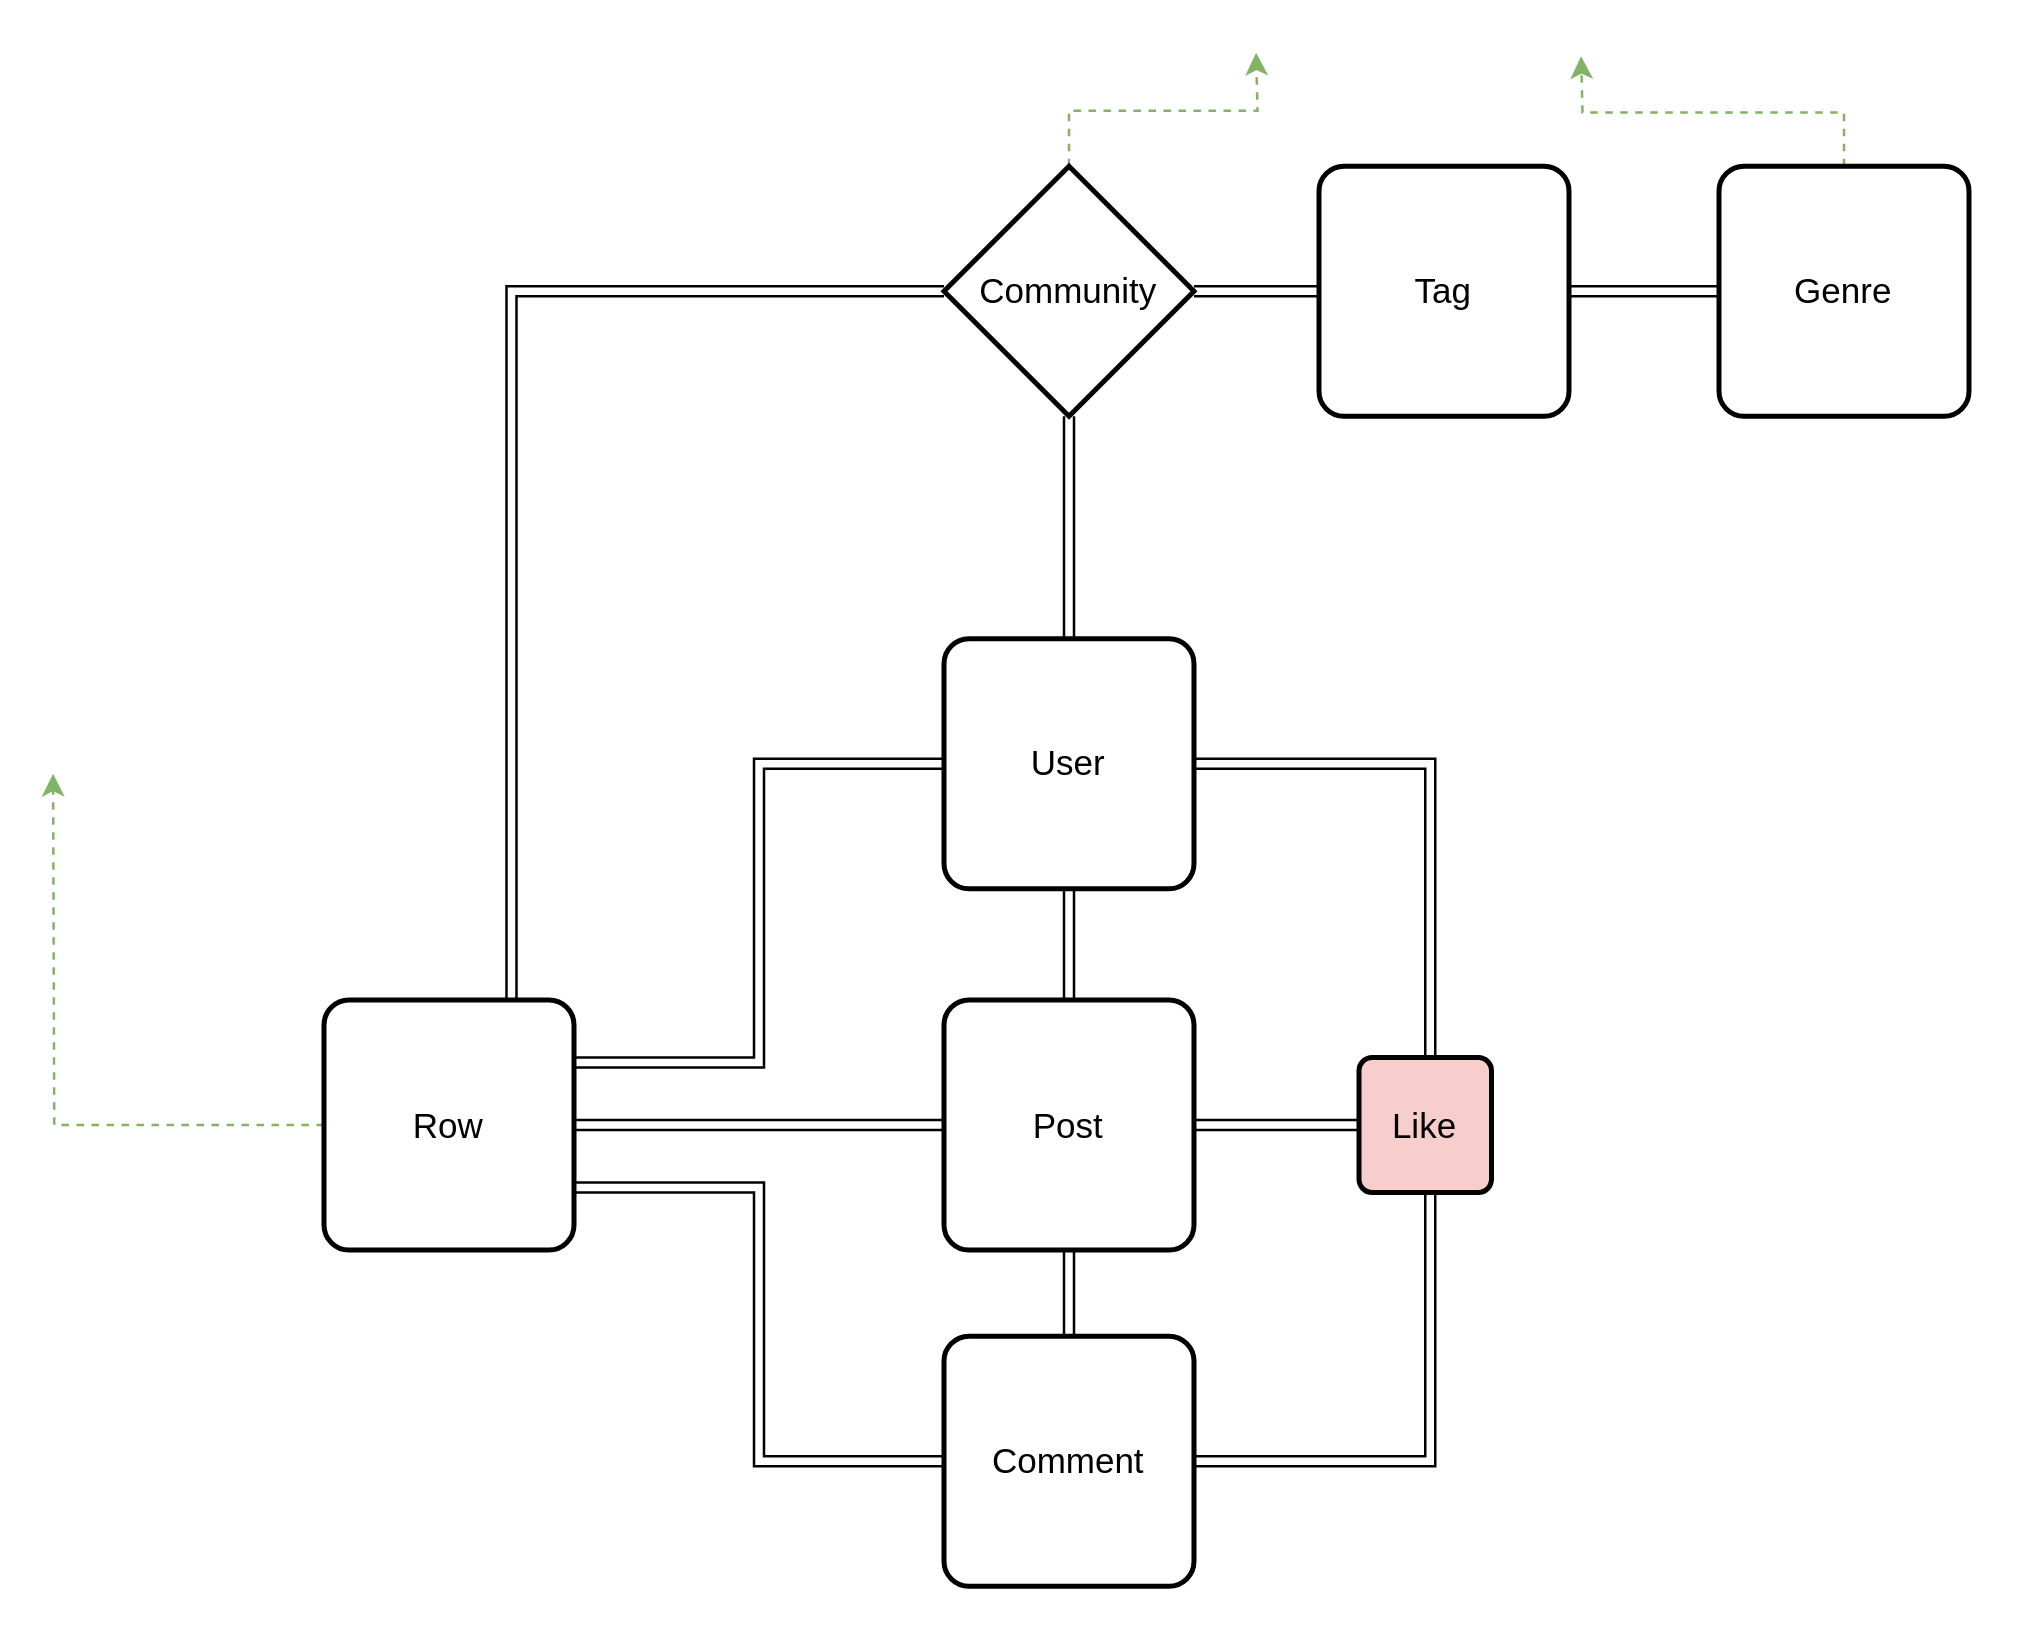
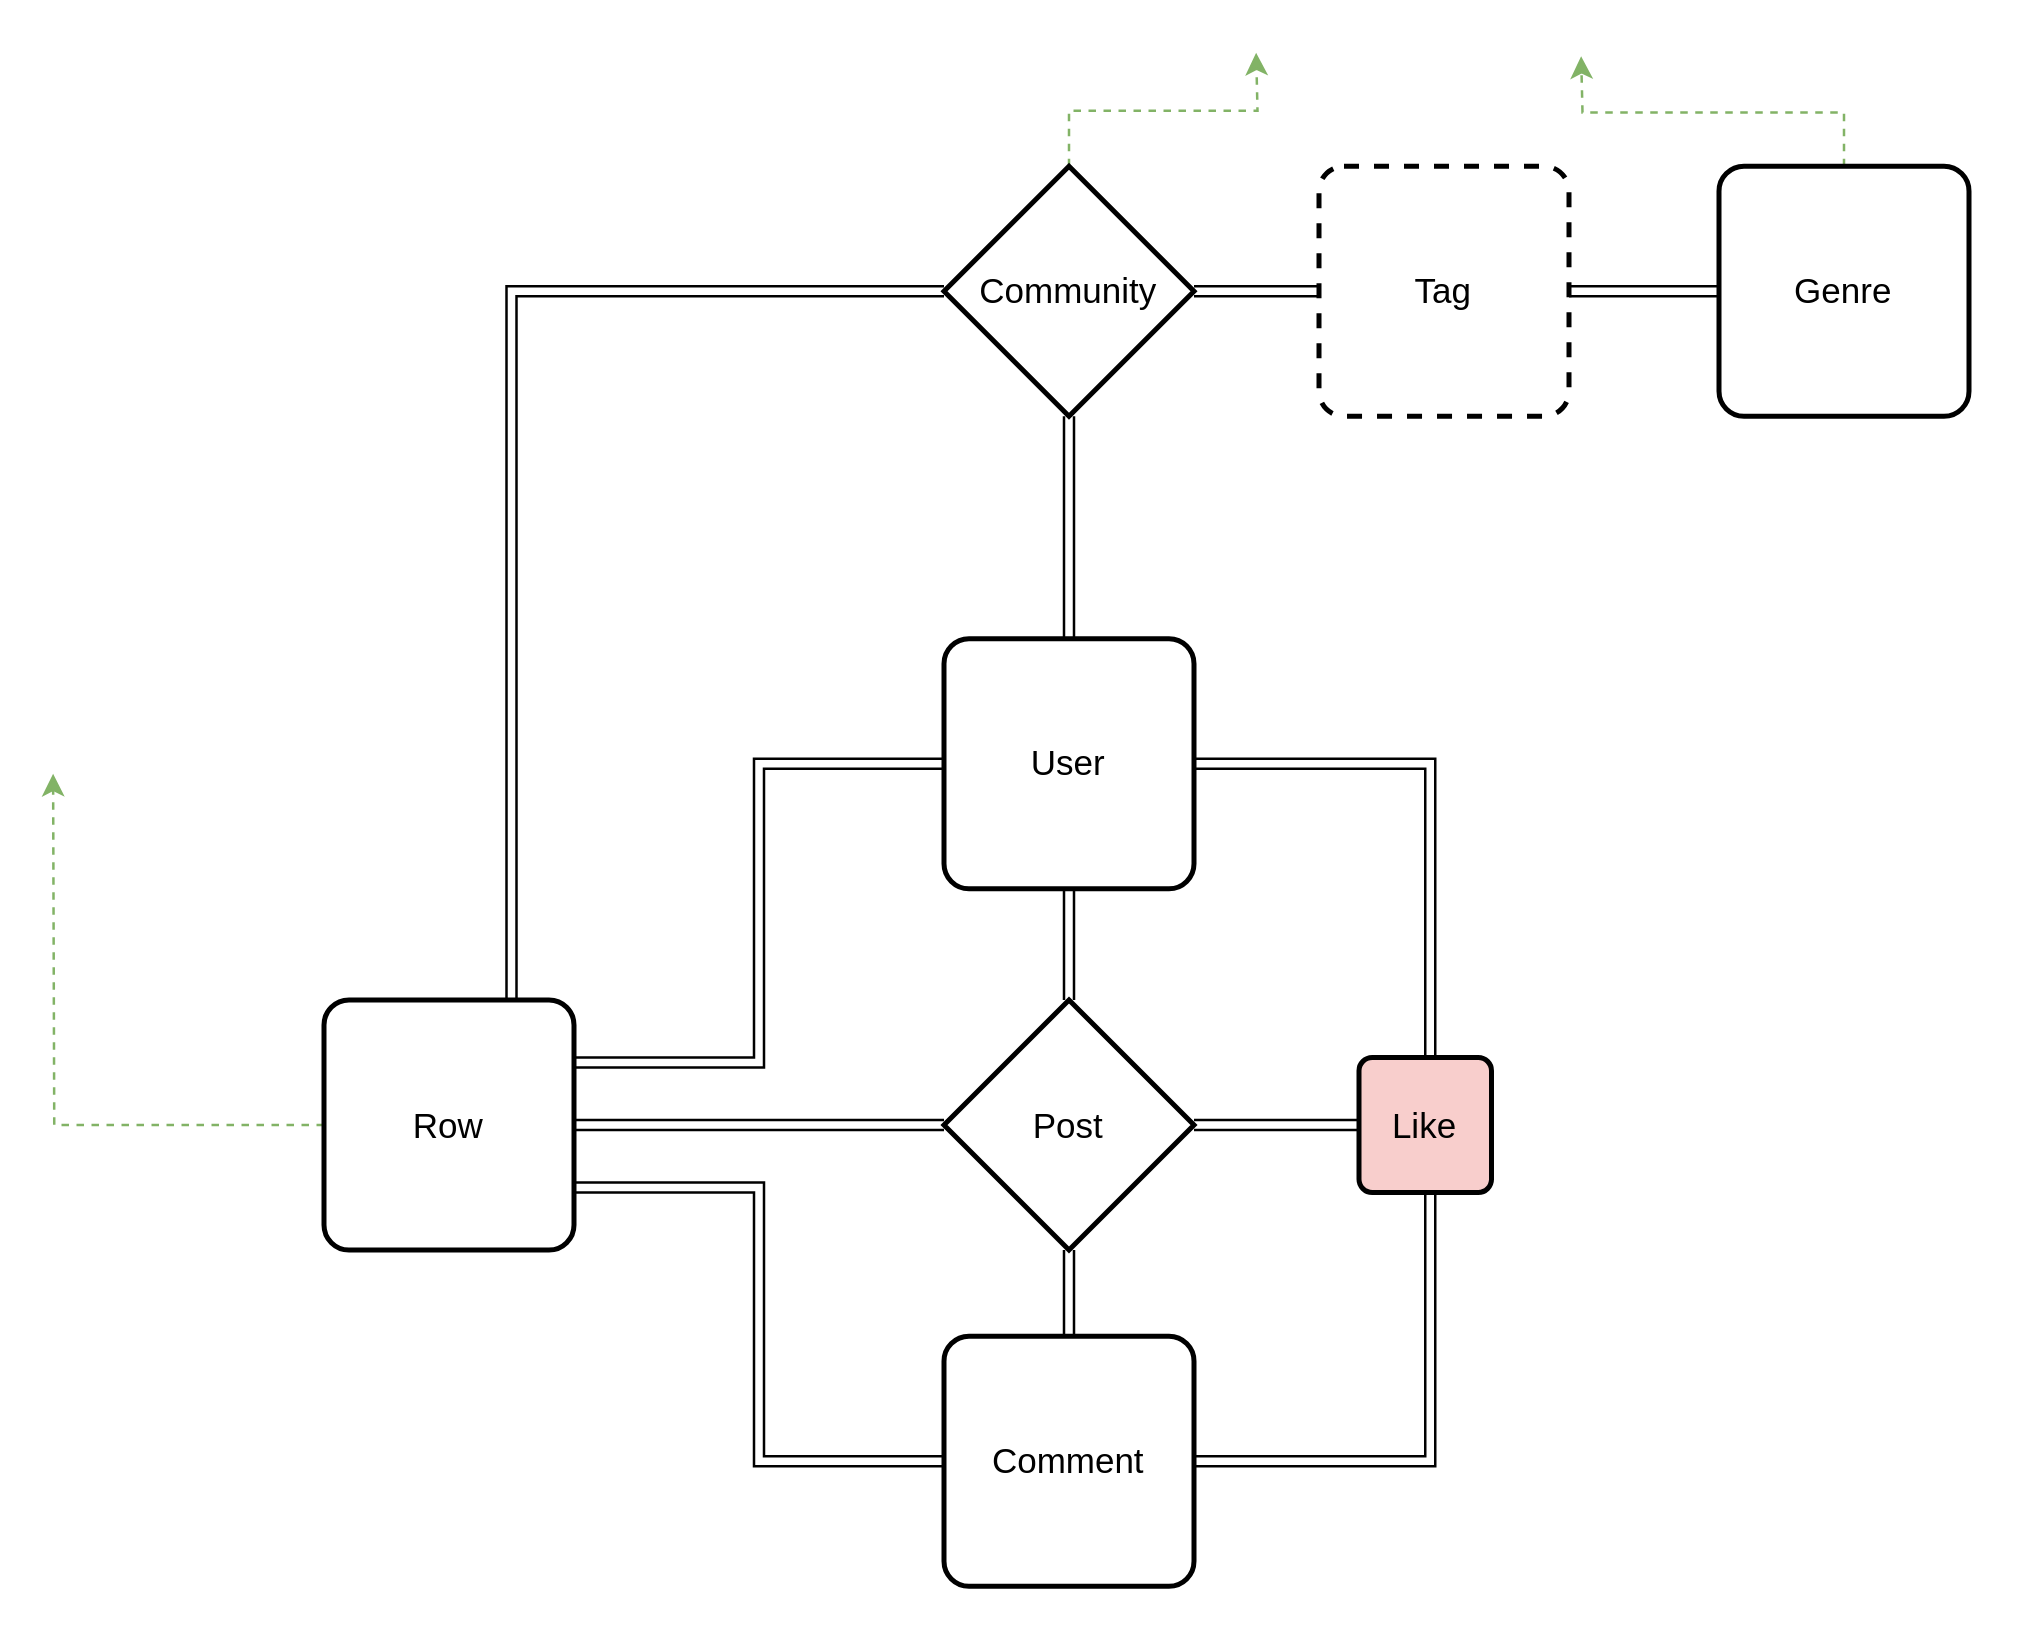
(1444, 291) -> (1444, 291)
(1069, 1125) -> (1069, 1125)
